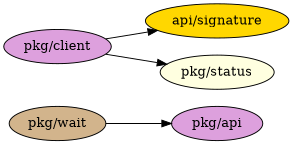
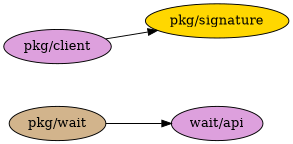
(217, 21) -> (217, 21)
(217, 72) -> none
(217, 124) -> (217, 124)
